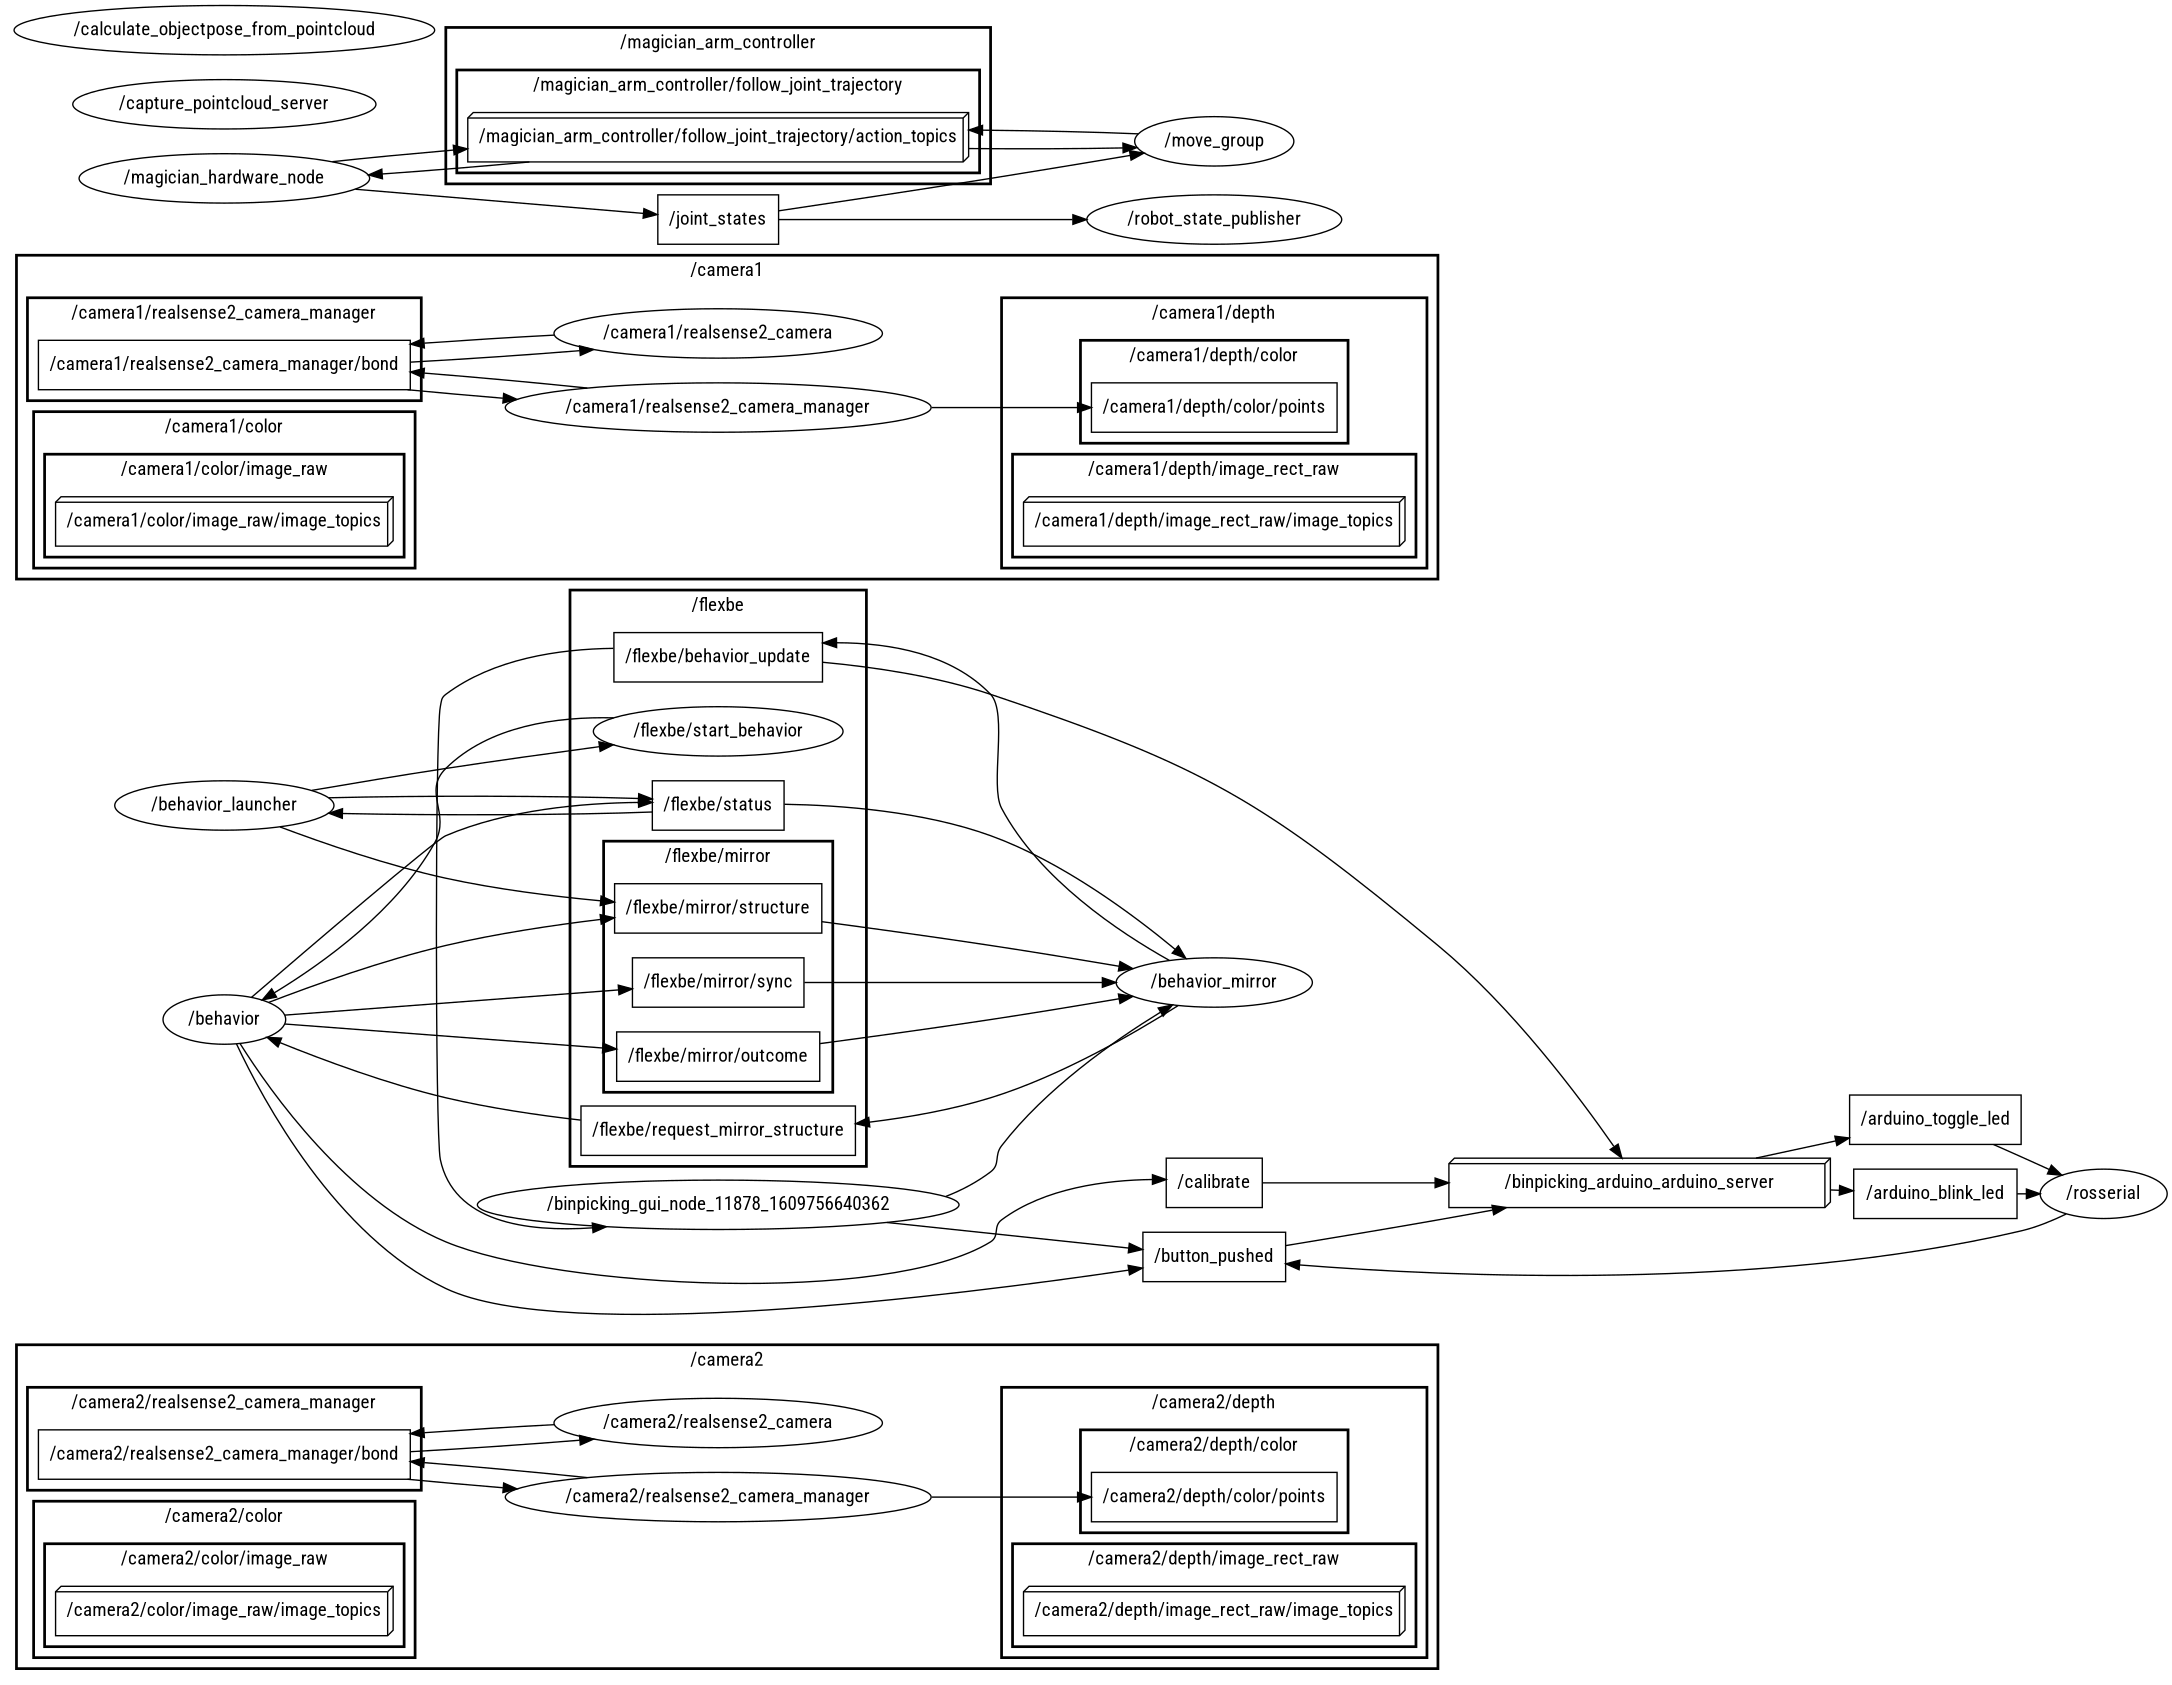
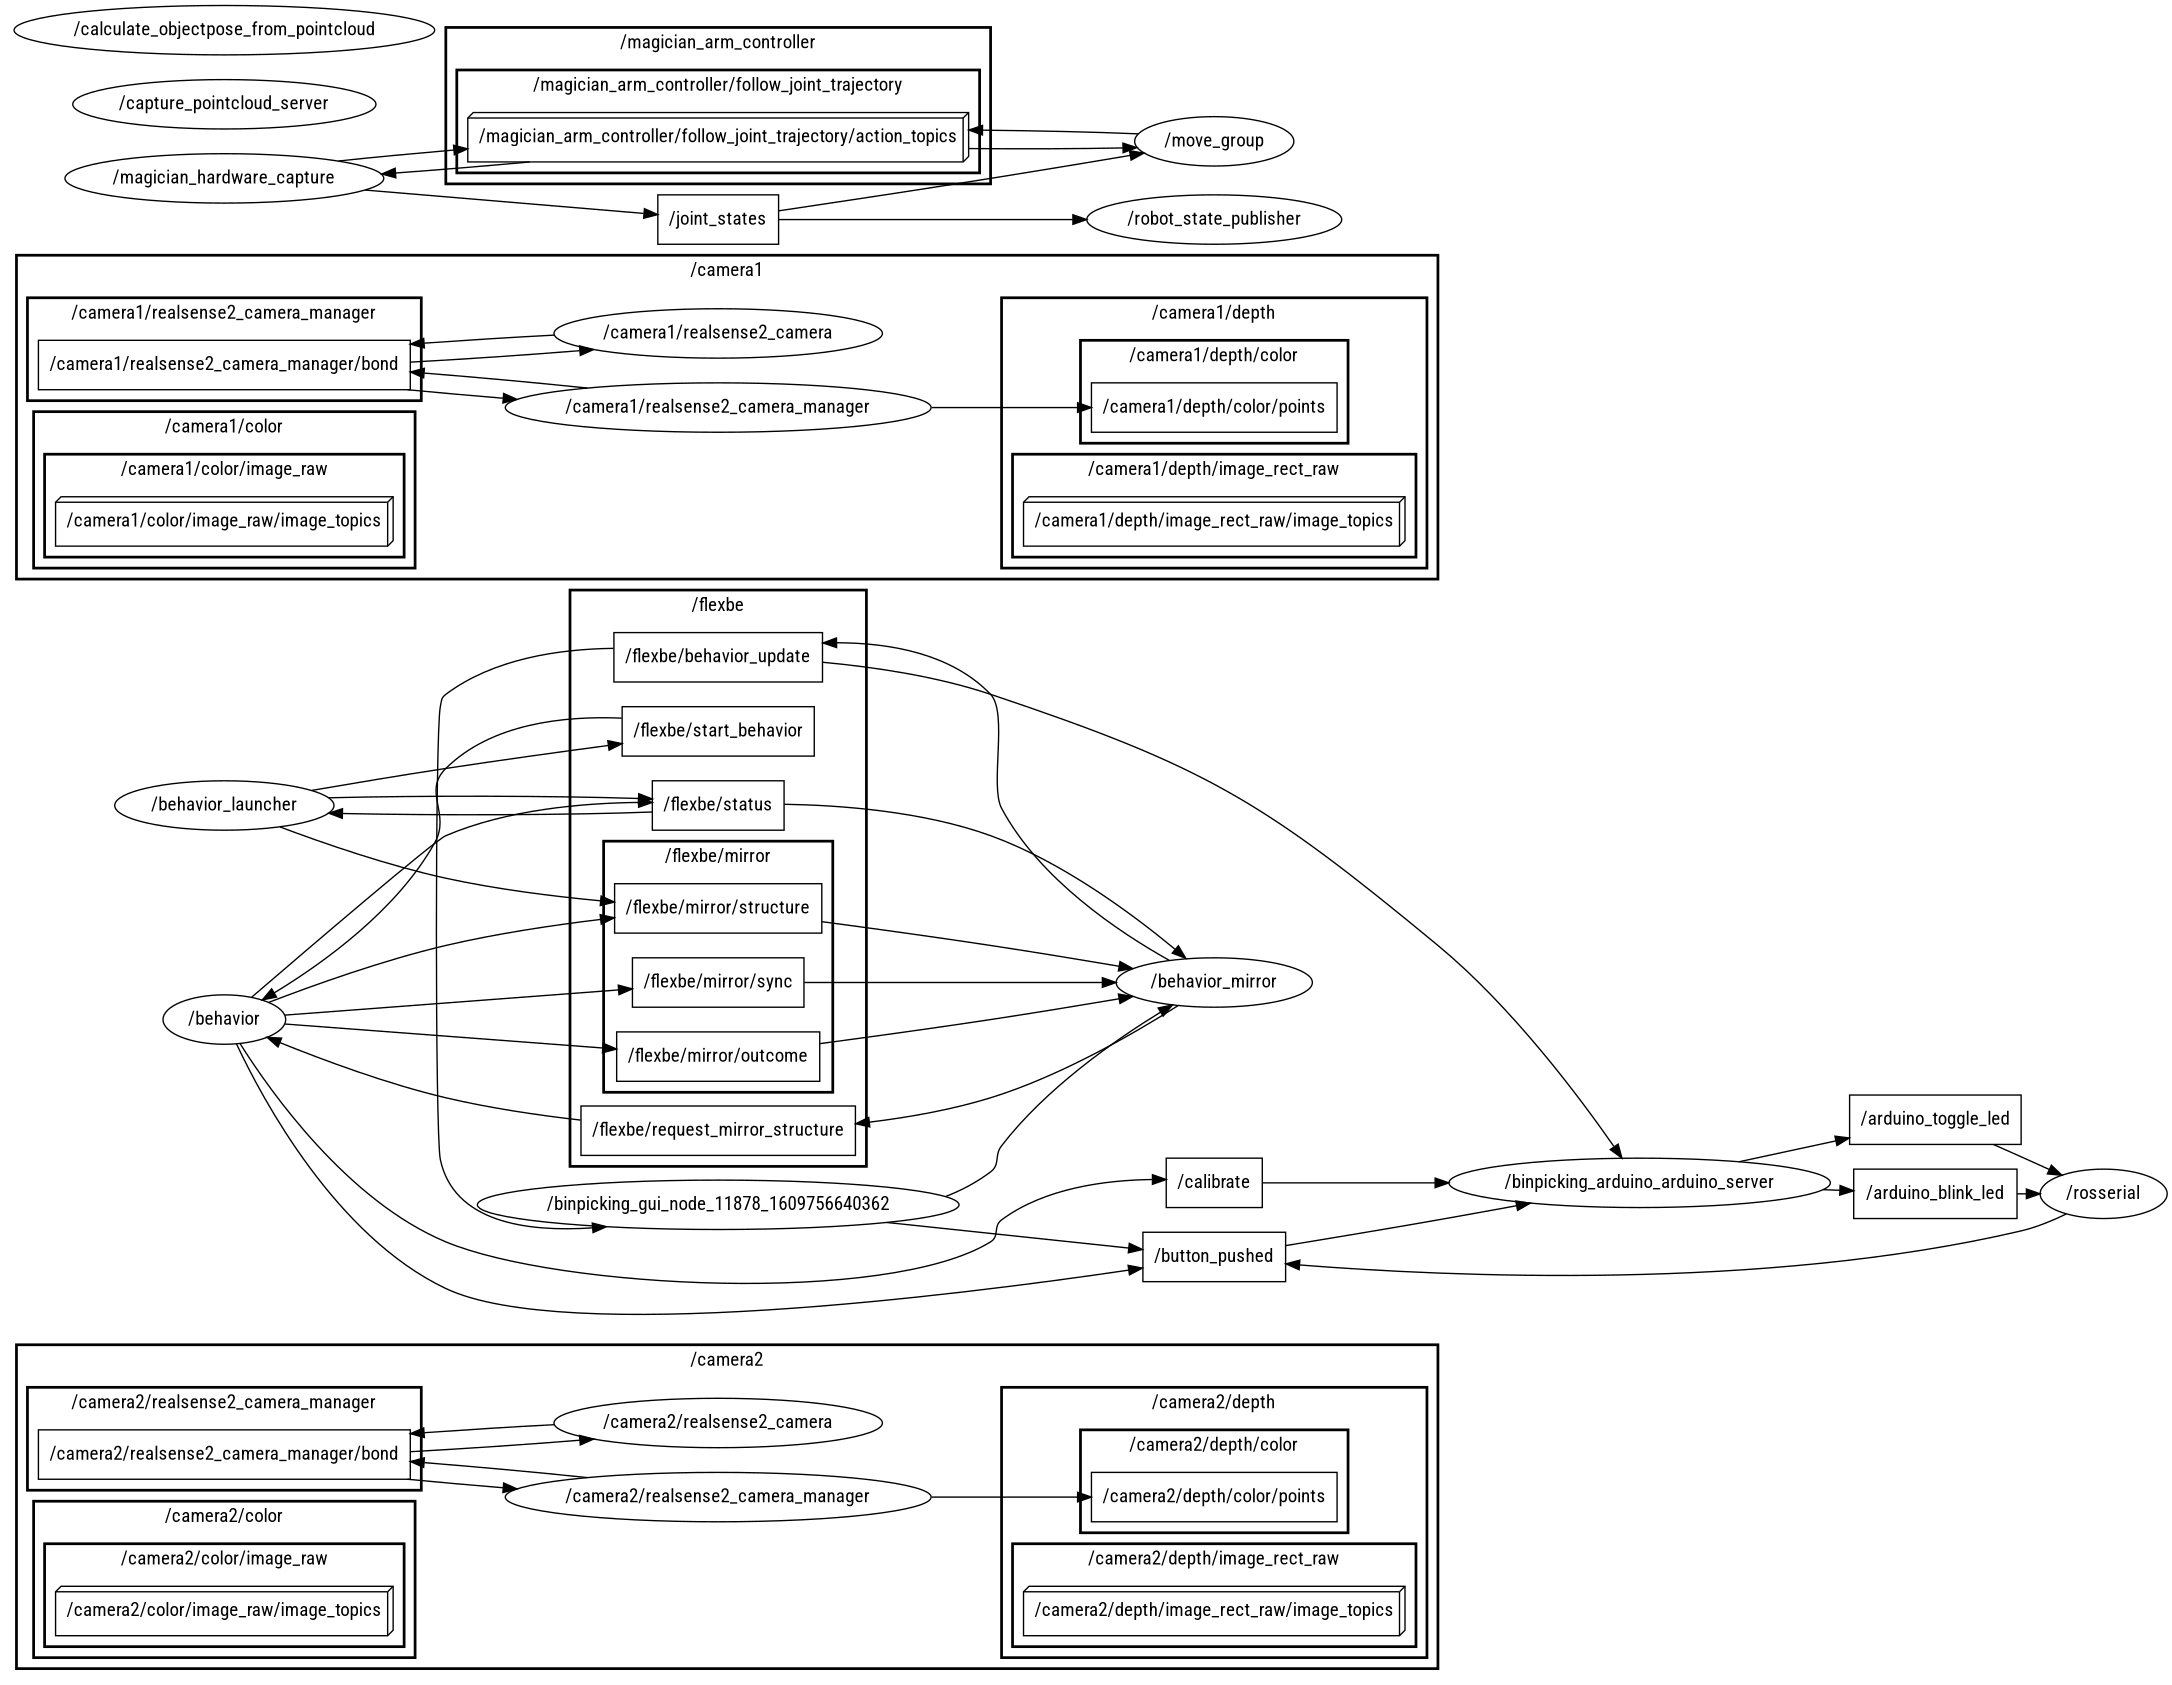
(224, 178) -> (224, 178)
(718, 731) -> (718, 731)
(1640, 1183) -> (1640, 1183)
